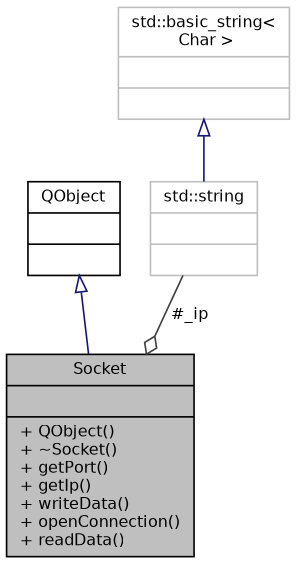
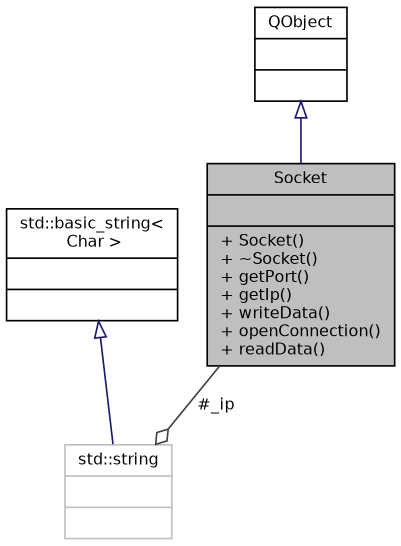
(204, 63) -> (92, 265)
(169, 306) -> (194, 398)
(67, 432) -> (263, 241)
